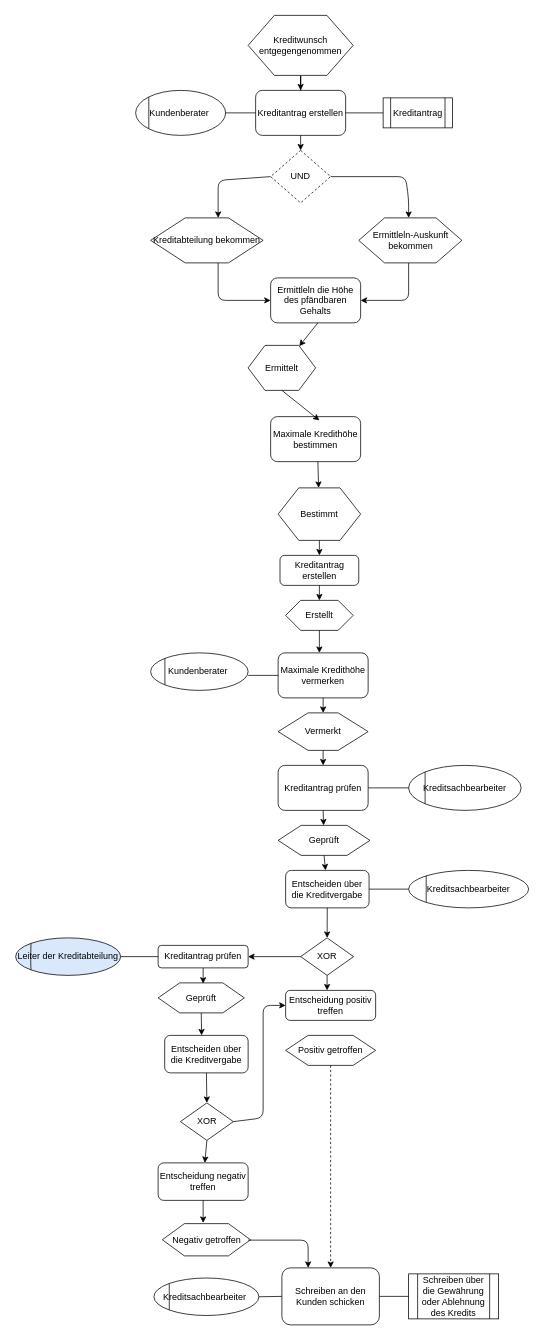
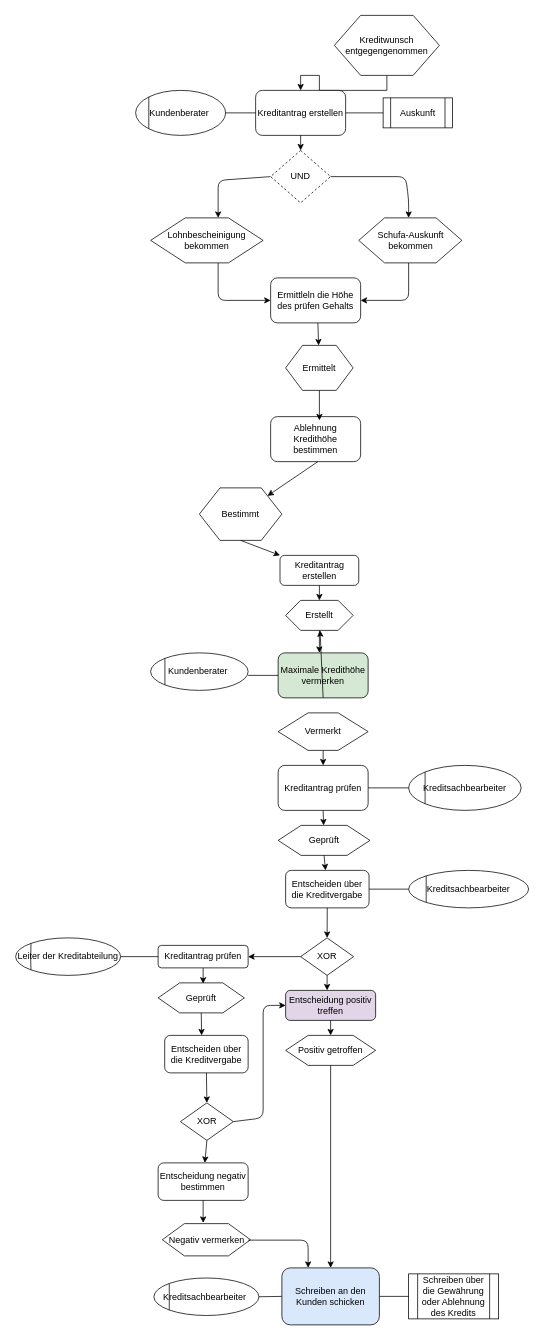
(300, 45) -> (387, 45)
(418, 113) -> (418, 113)
(207, 240) -> (207, 240)
(411, 240) -> (411, 240)
(315, 300) -> (315, 300)
(282, 368) -> (319, 368)
(315, 439) -> (315, 439)
(319, 514) -> (240, 514)
(323, 675) -> (323, 675)
(323, 705) -> (322, 673)
(68, 957) -> (68, 957)
(330, 1005) -> (330, 1005)
none -> (330, 1025)
(330, 1165) -> (330, 1165)
(203, 1182) -> (203, 1182)
(207, 1240) -> (207, 1240)
(330, 1296) -> (330, 1296)
